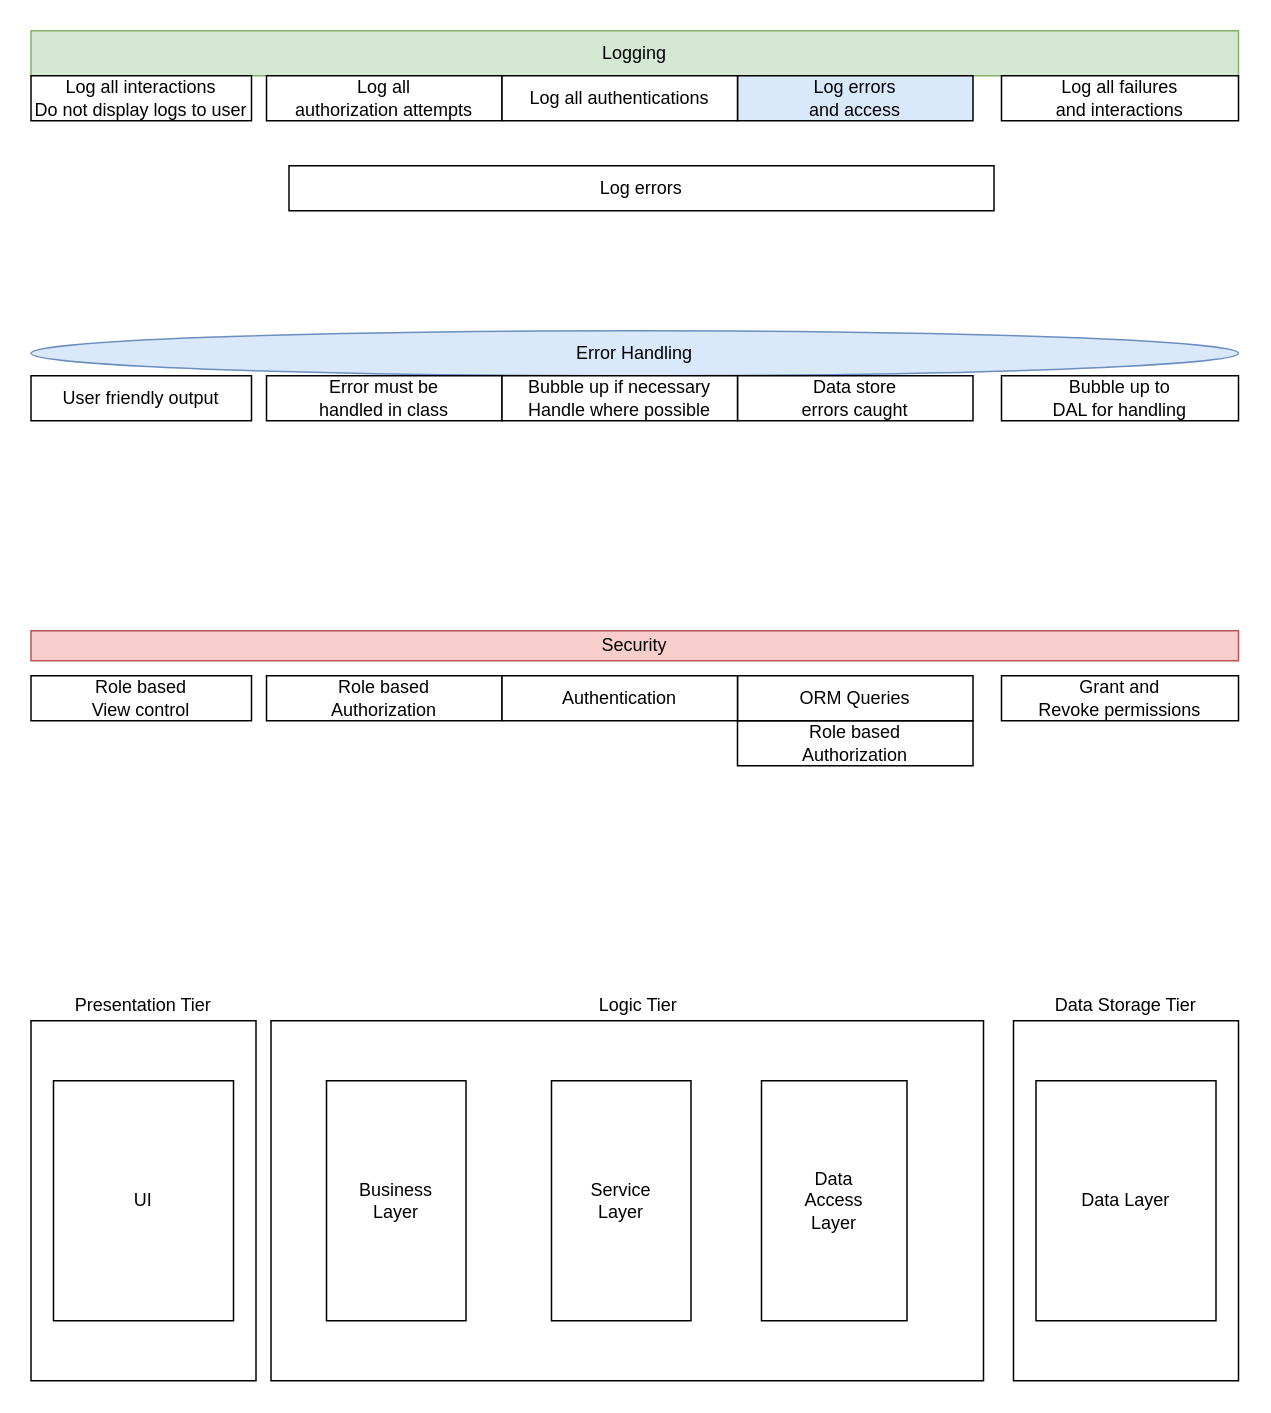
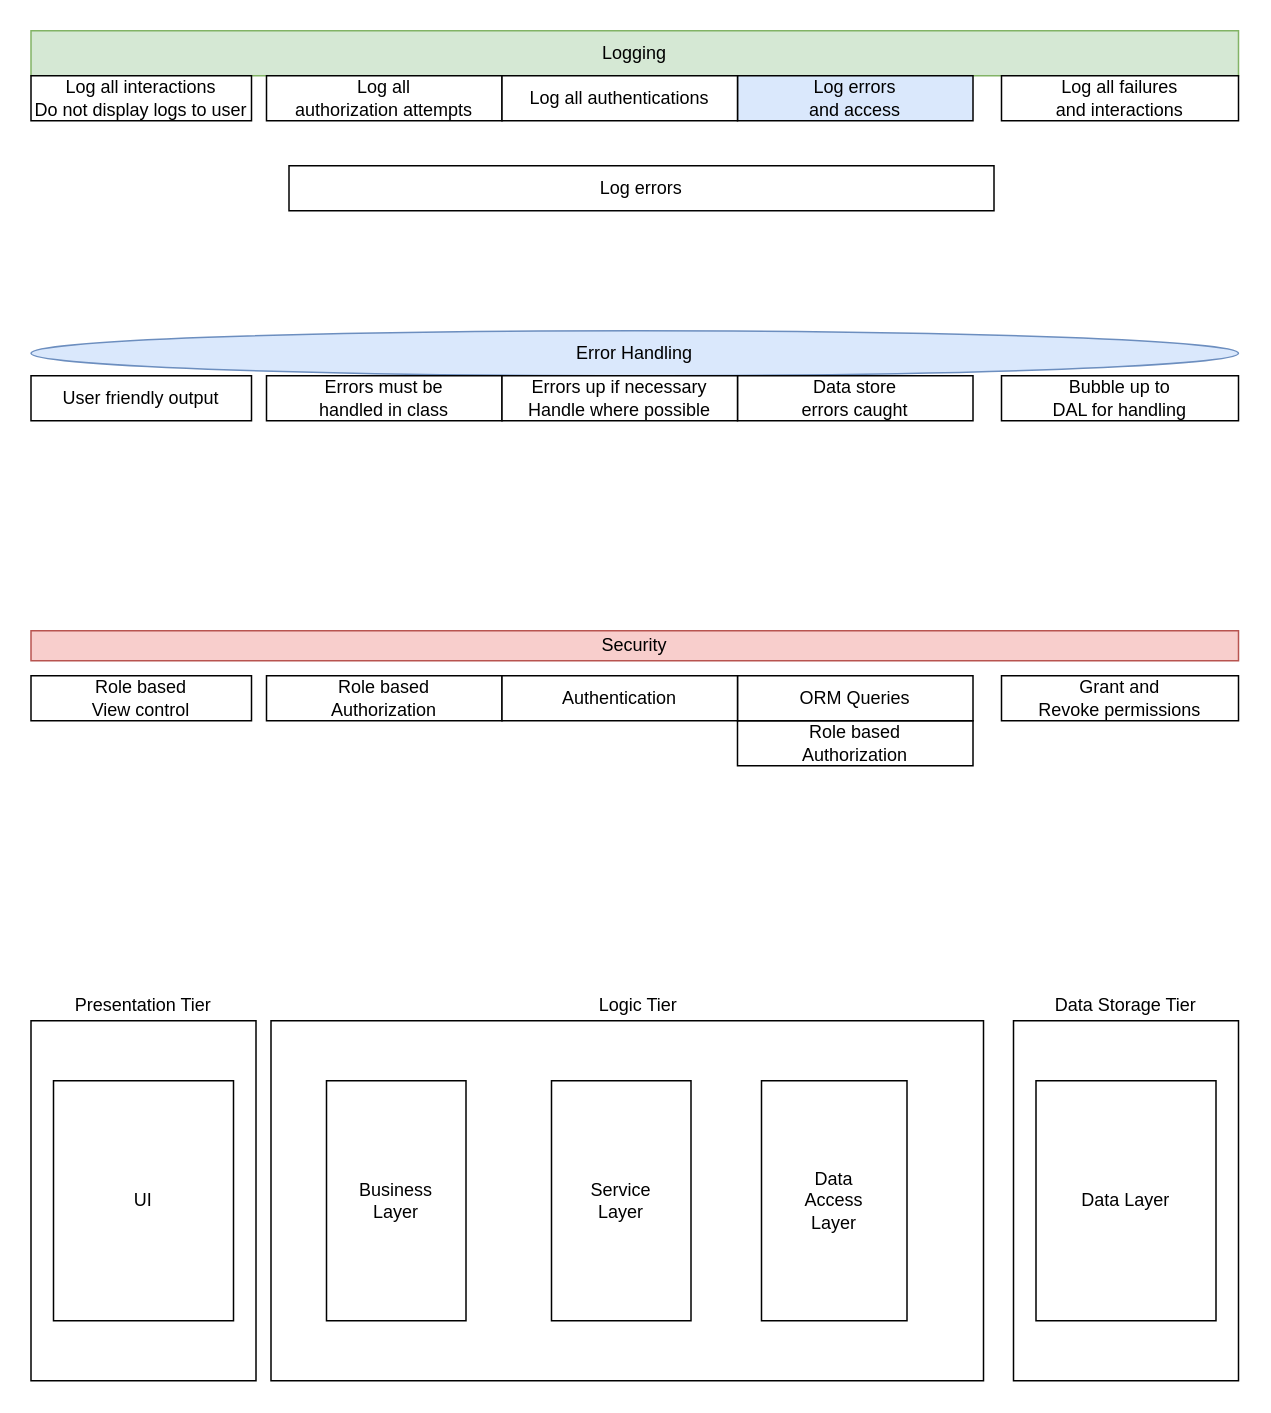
(384, 398) -> (384, 398)
(620, 398) -> (620, 398)
